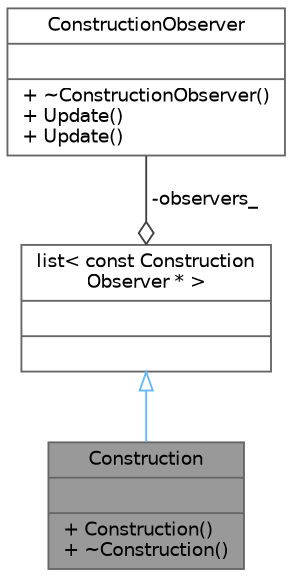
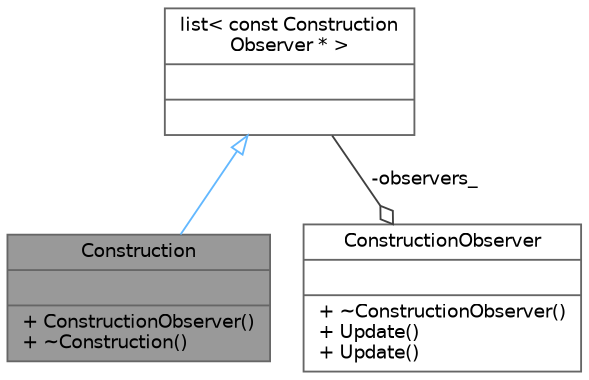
(146, 189) -> (356, 171)
(139, 530) -> (139, 322)
